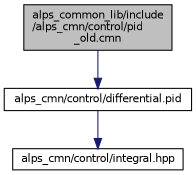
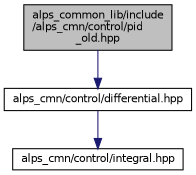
(98, 28) -> (98, 28)
(98, 99) -> (98, 99)
